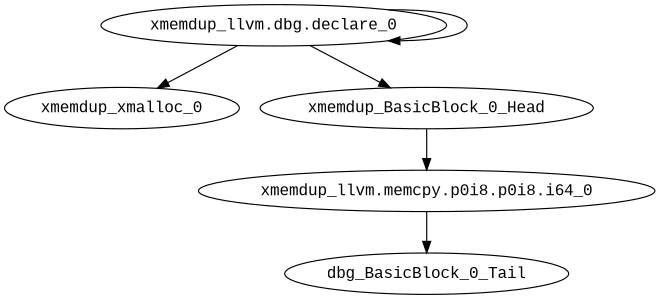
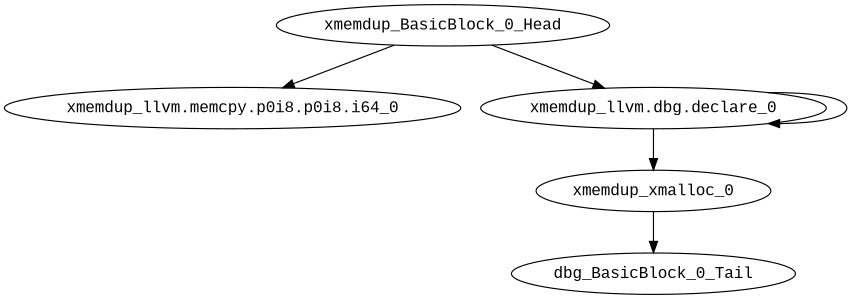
(345, 64) -> (543, 65)
(427, 227) -> (653, 227)
